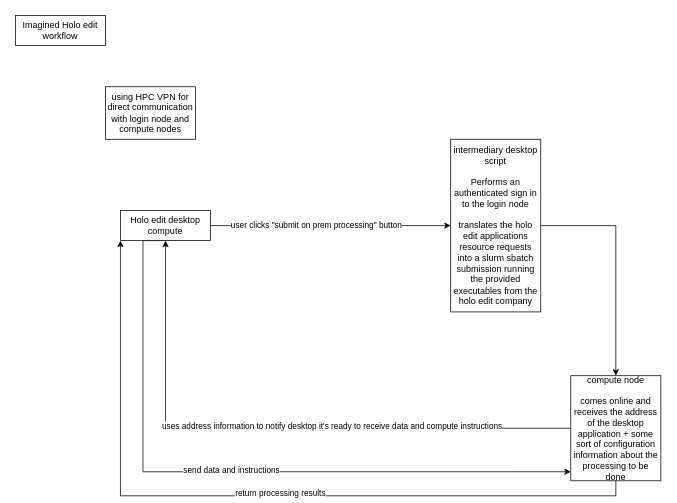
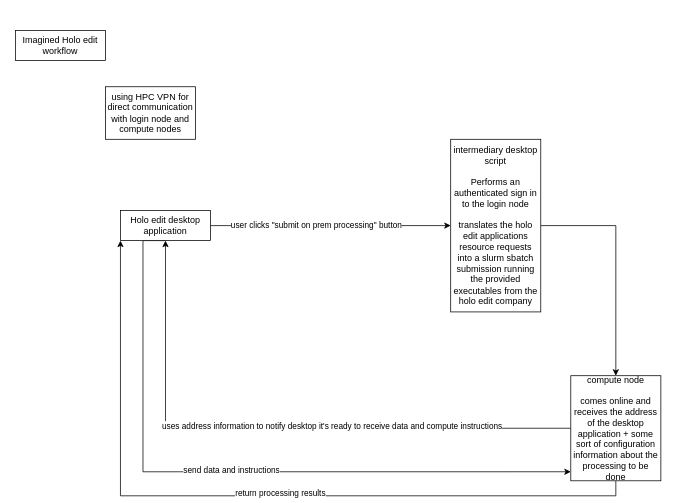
(60, 30) -> (60, 45)
(165, 225) -> (165, 225)
